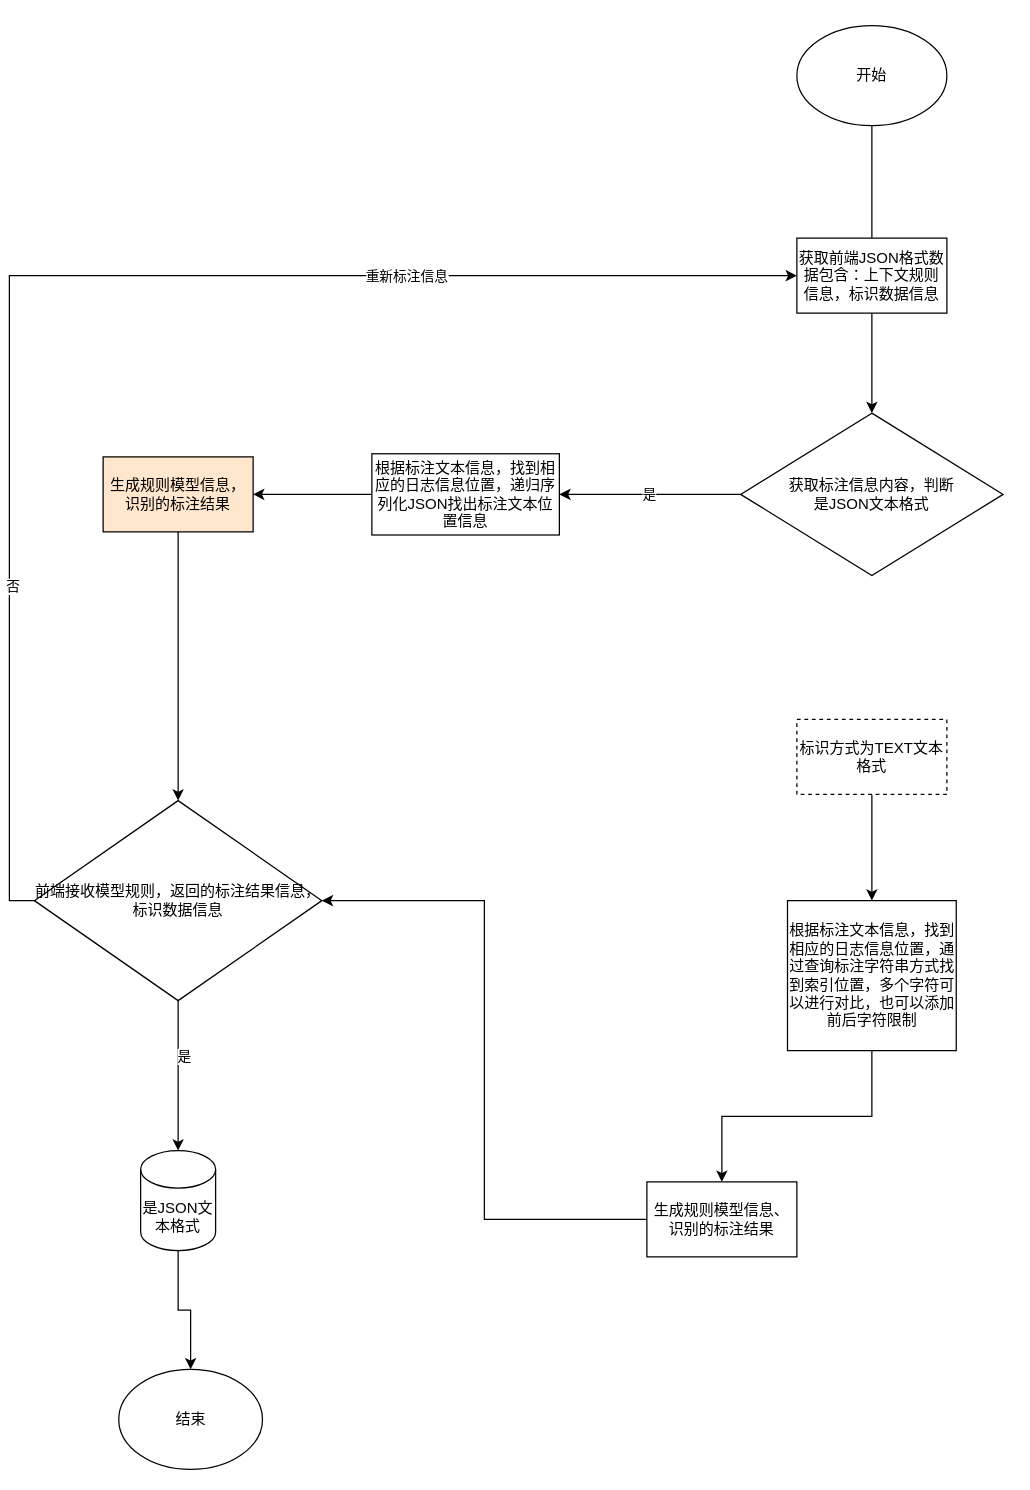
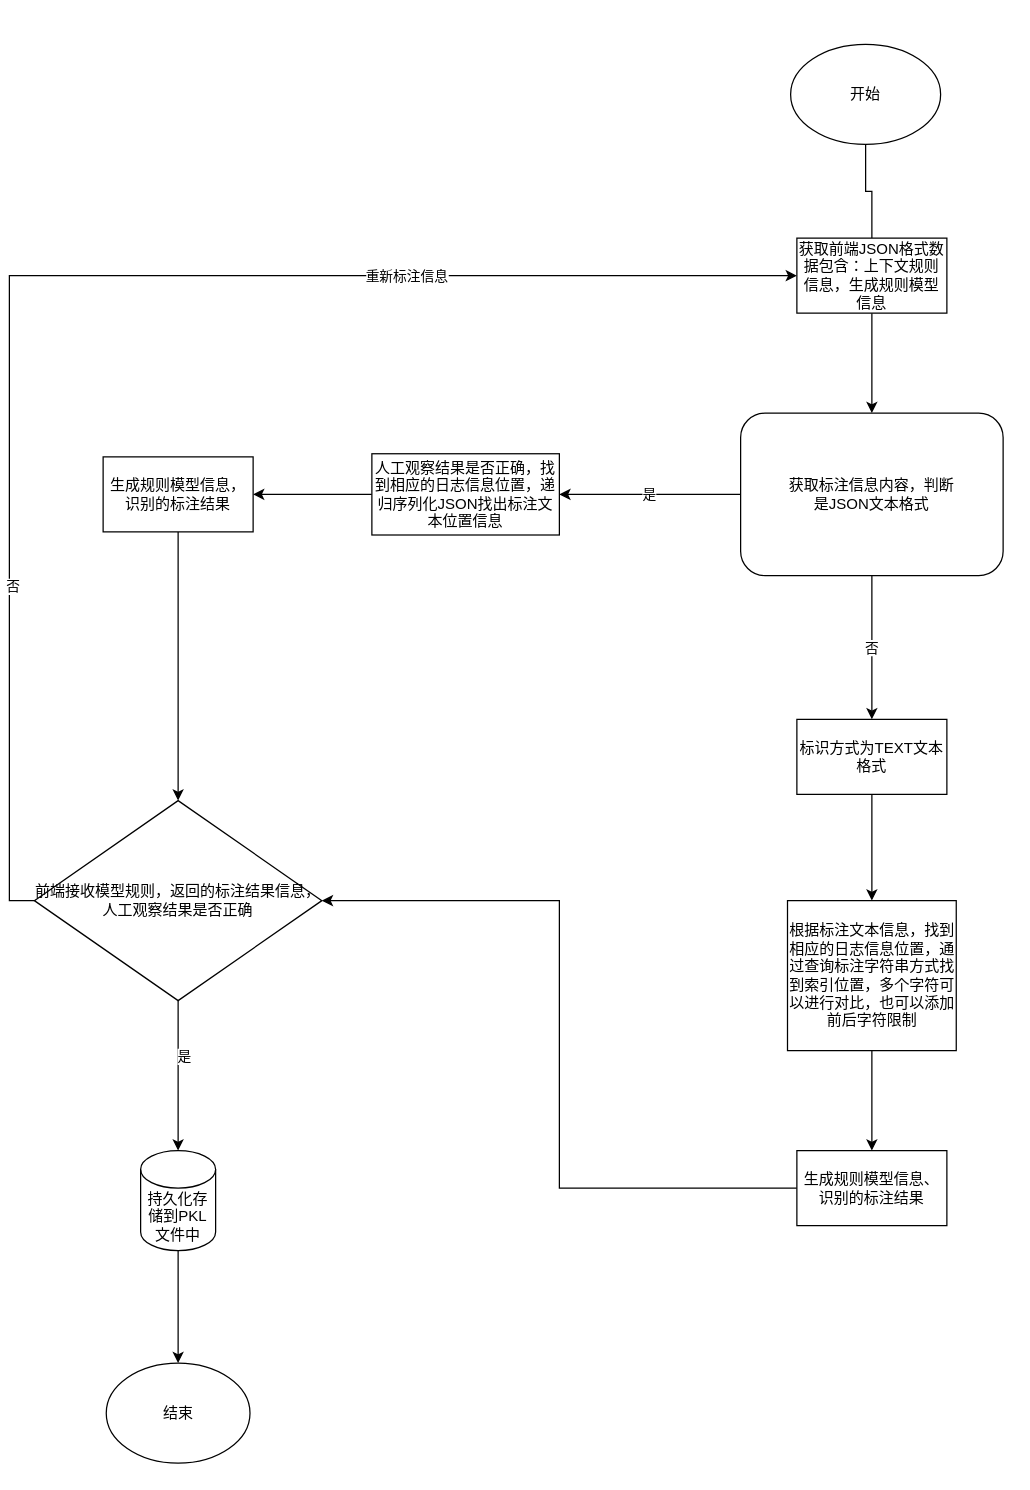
(872, 76) -> (866, 94)
(872, 276) -> (872, 276)
(178, 494) -> (178, 494)
(466, 494) -> (466, 494)
(872, 494) -> (872, 494)
none -> (872, 643)
(872, 757) -> (872, 757)
(178, 901) -> (178, 901)
(178, 1217) -> (178, 1217)
(722, 1219) -> (872, 1188)
(191, 1419) -> (178, 1413)
